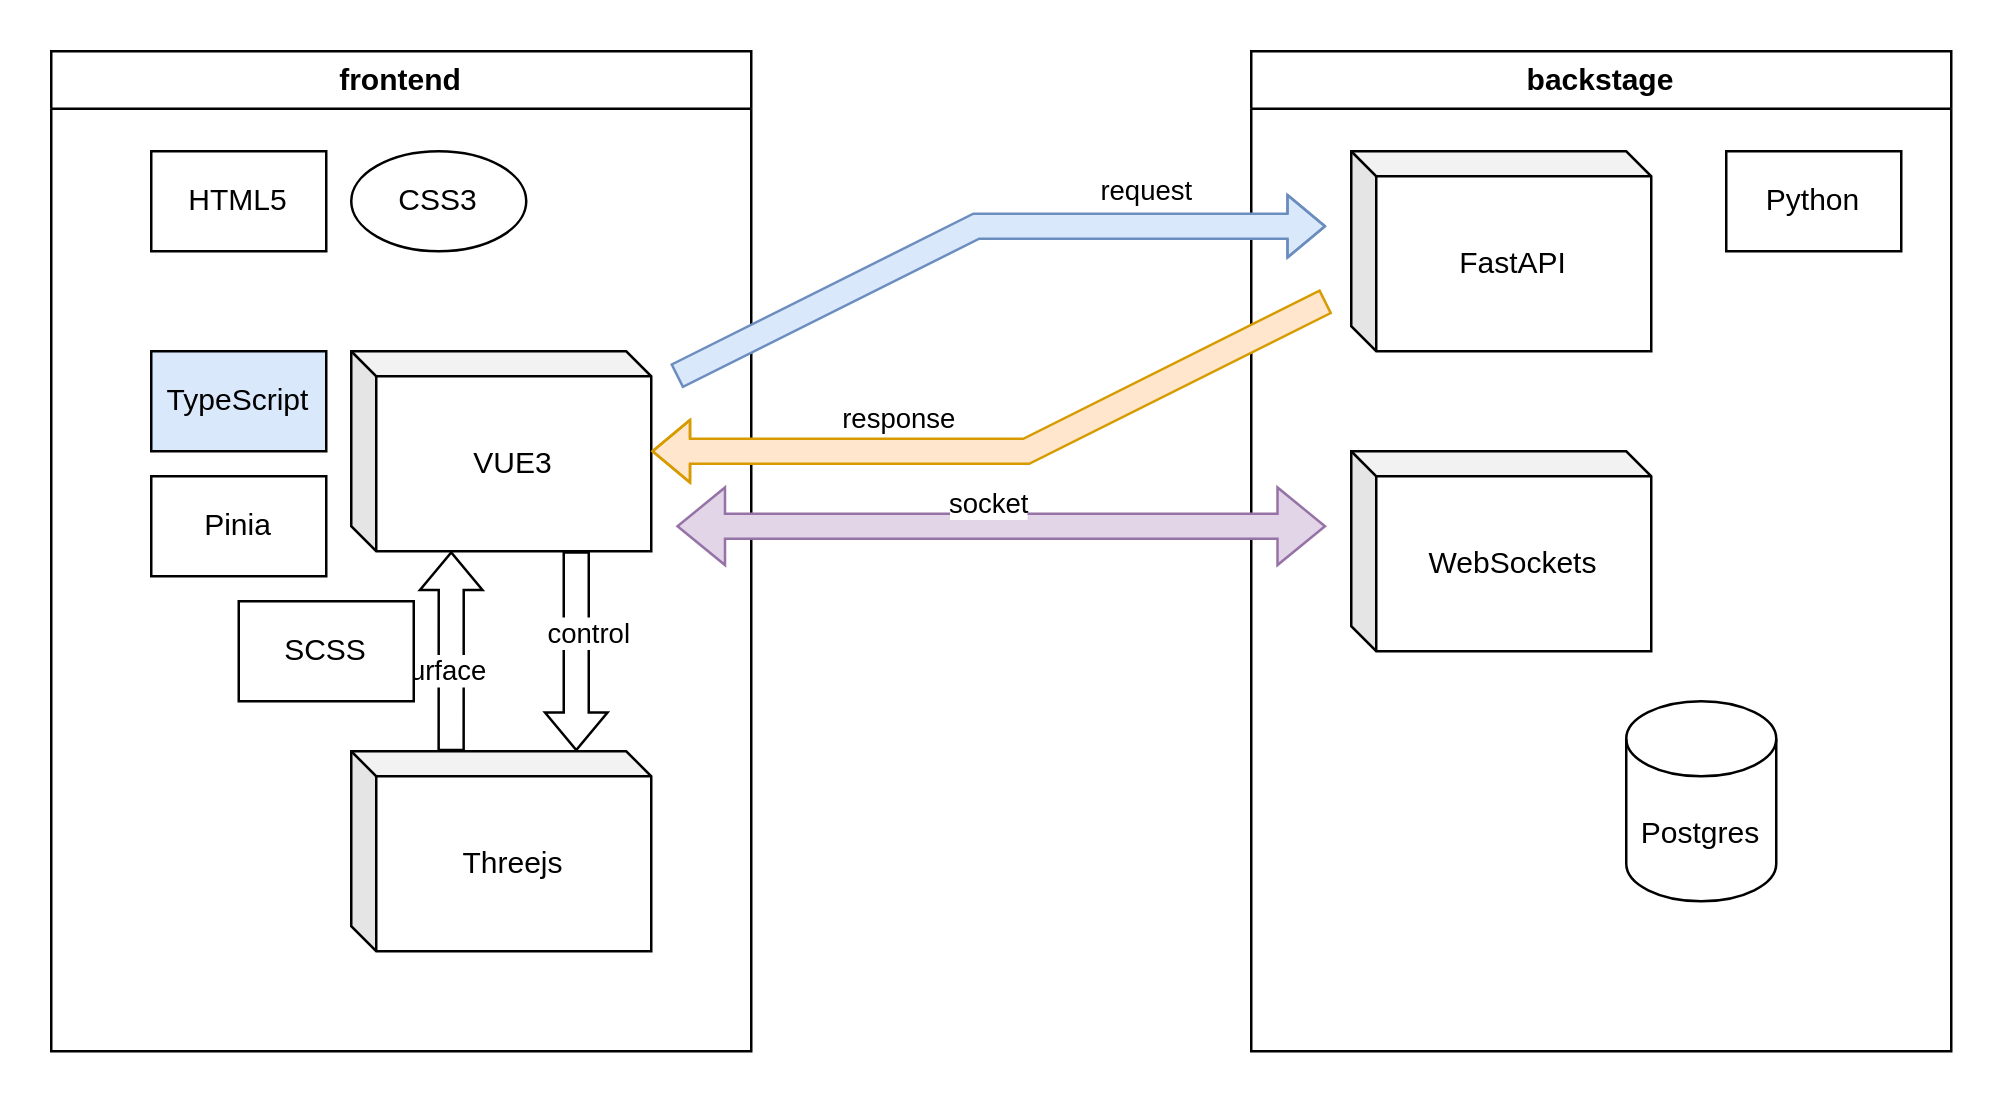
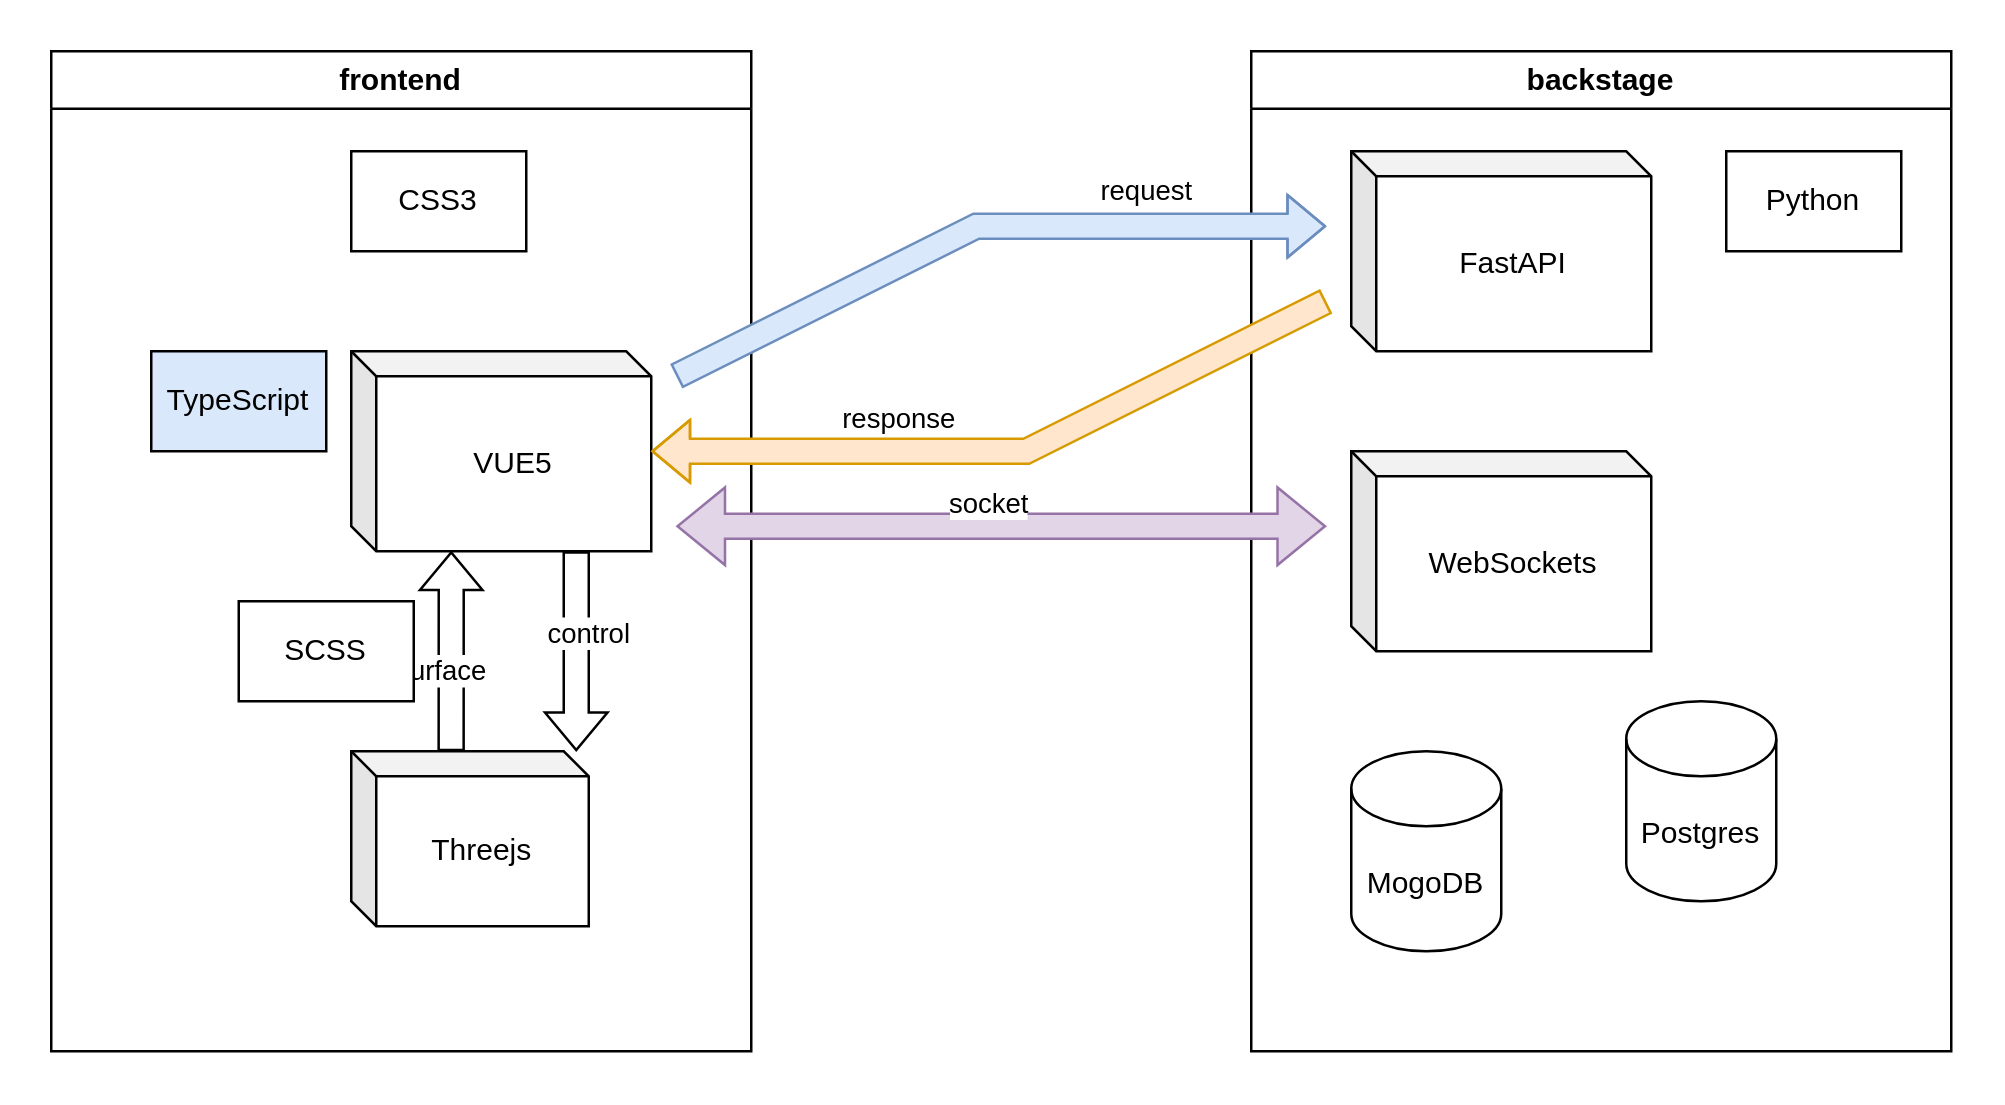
(239, 201) -> none
(439, 201) -> (439, 201)
(514, 464) -> (514, 464)
(239, 526) -> none
(501, 851) -> (470, 839)
none -> (1426, 851)
